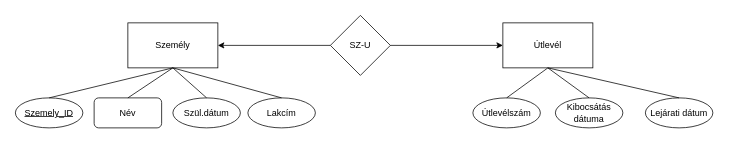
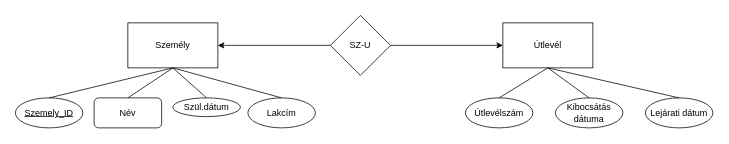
(207, 113) -> (207, 107)
(507, 113) -> (499, 113)
